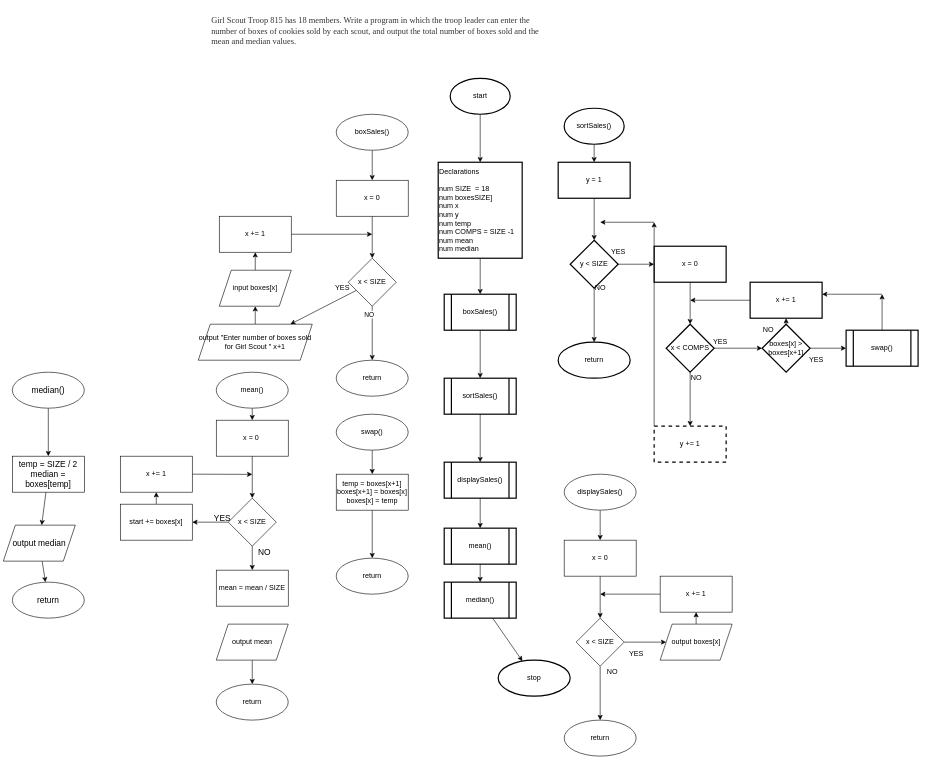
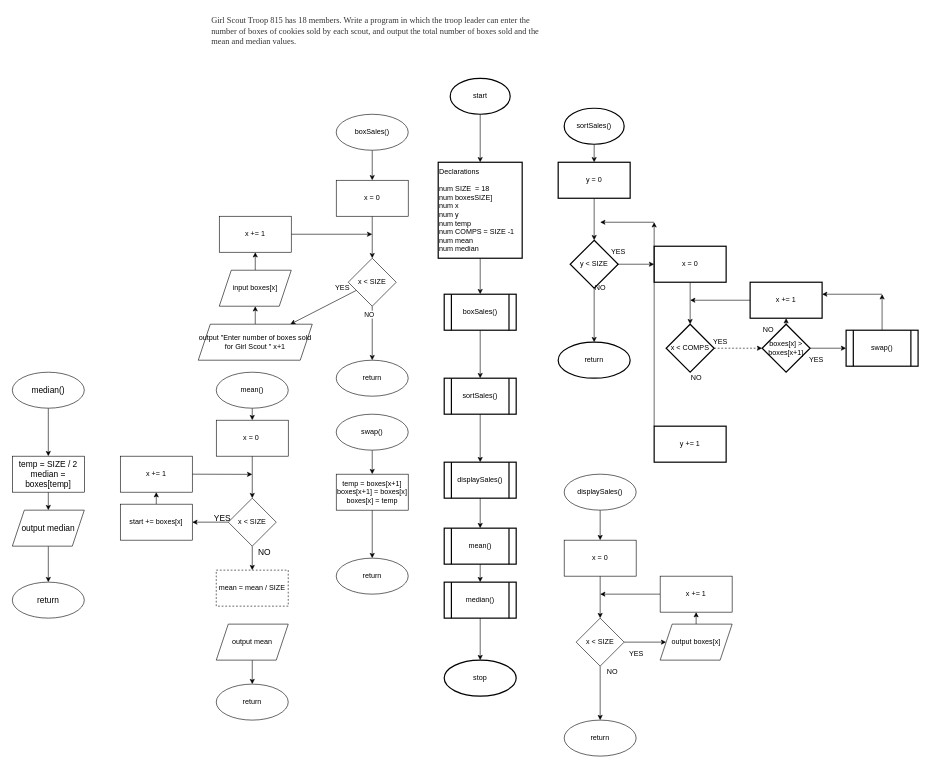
(594, 180) -> (594, 180)
(736, 348) -> (736, 348)
(690, 420) -> none
(690, 444) -> (690, 444)
(39, 543) -> (48, 528)
(252, 588) -> (252, 588)
(534, 678) -> (480, 678)
